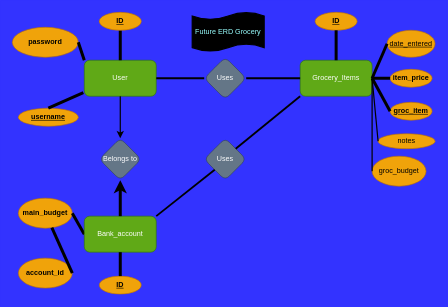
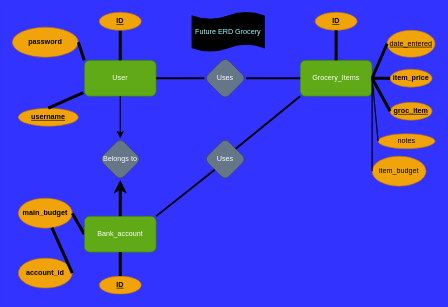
(399, 171) -> (399, 171)
